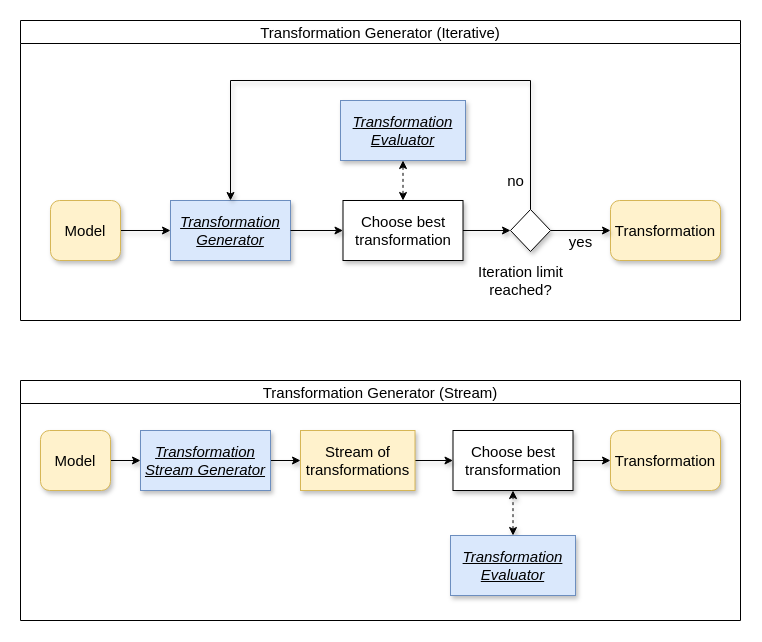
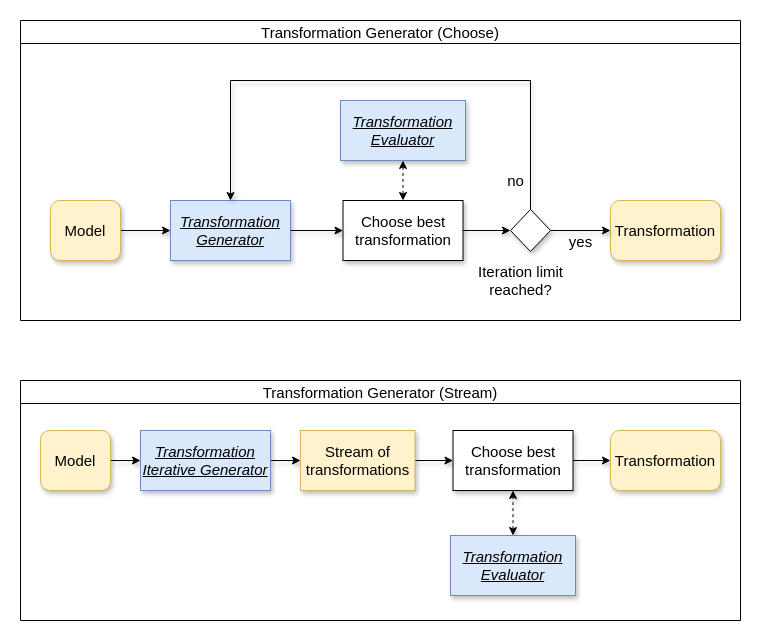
(380, 33) -> (380, 33)
(206, 461) -> (206, 461)
